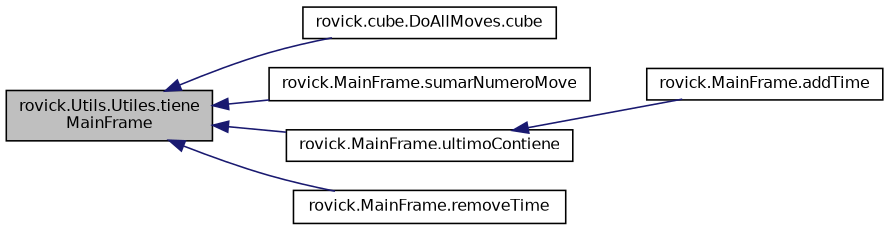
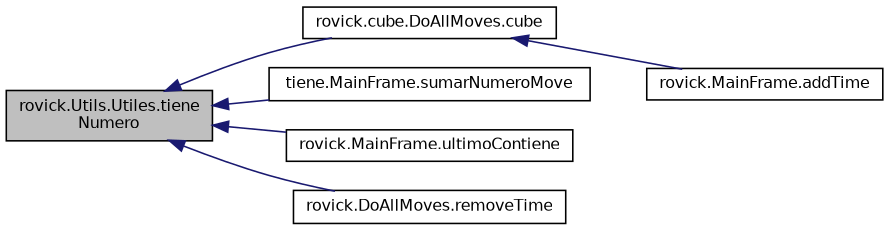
(430, 84) -> (430, 84)
(605, 113) -> (605, 55)
(109, 116) -> (109, 116)
(430, 207) -> (430, 207)
